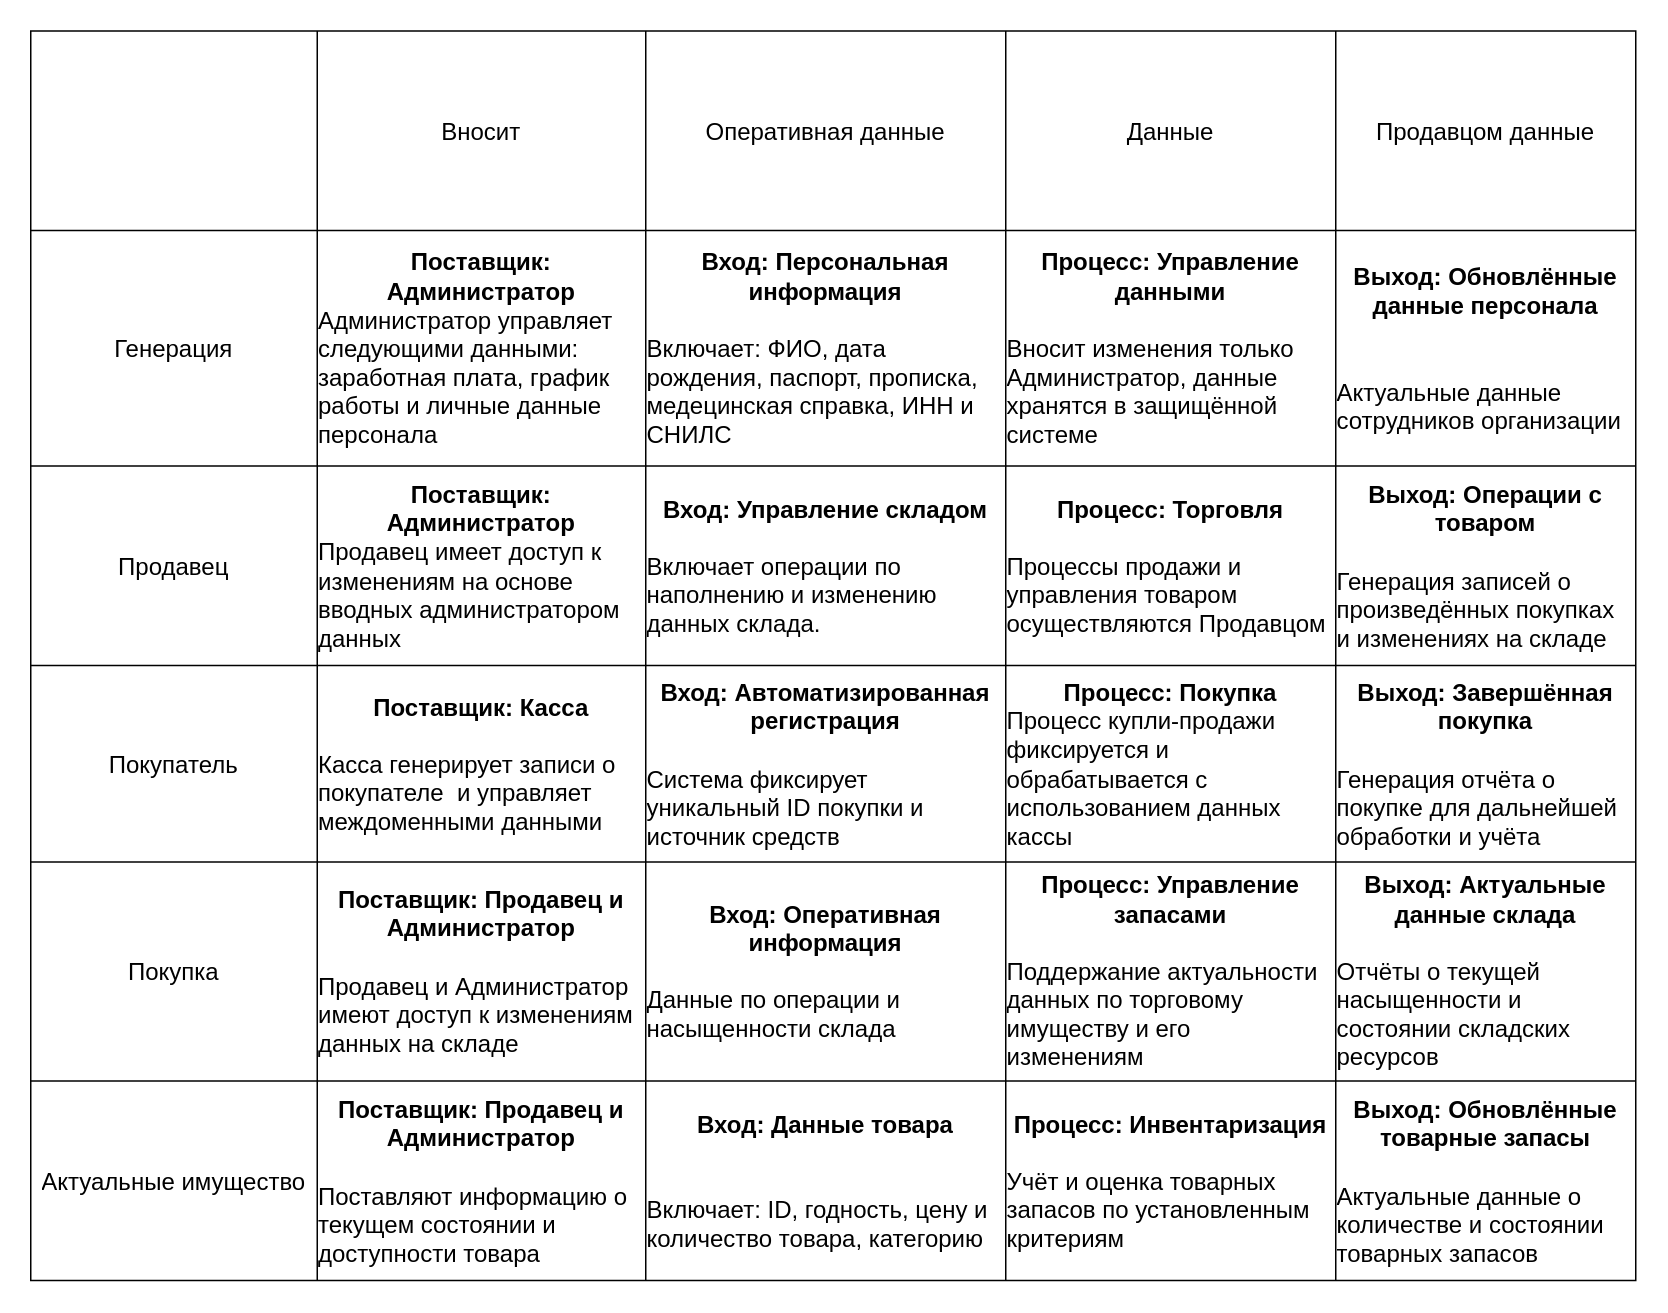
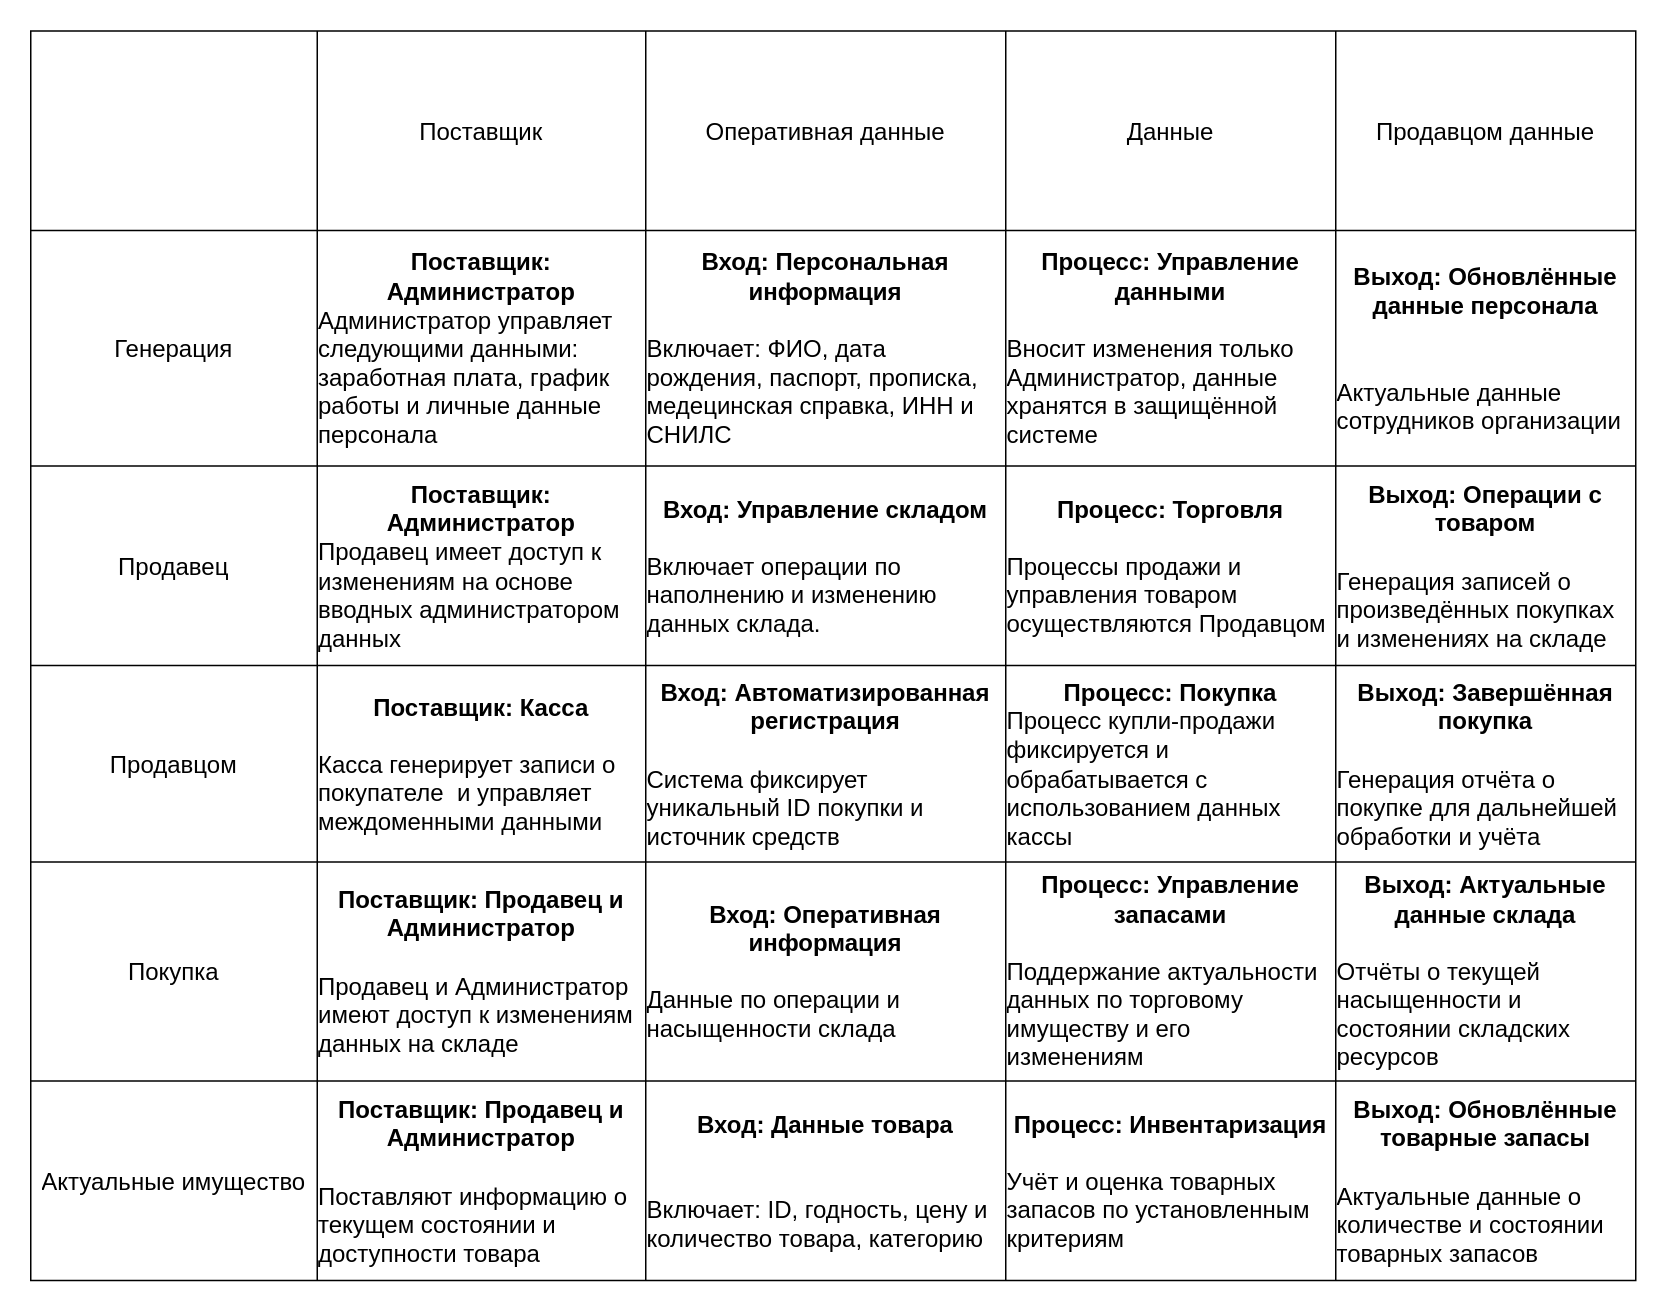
(482, 131) -> (482, 131)
(174, 764) -> (174, 764)
